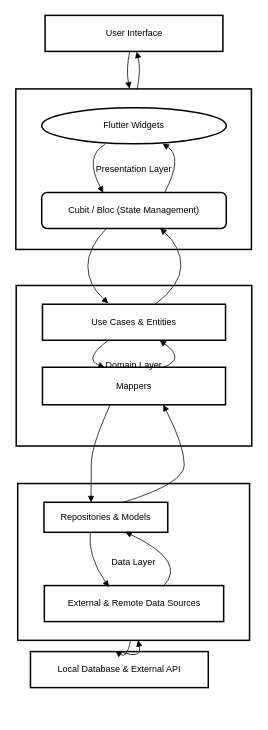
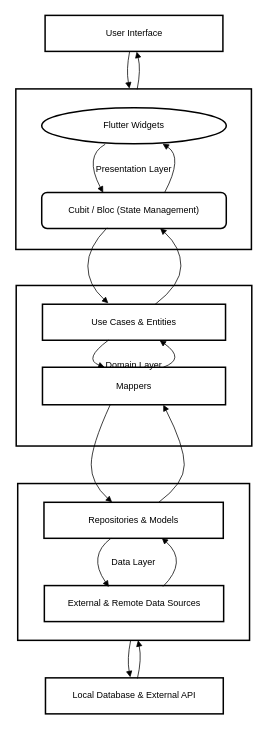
(106, 517) -> (134, 520)
(119, 669) -> (134, 696)
